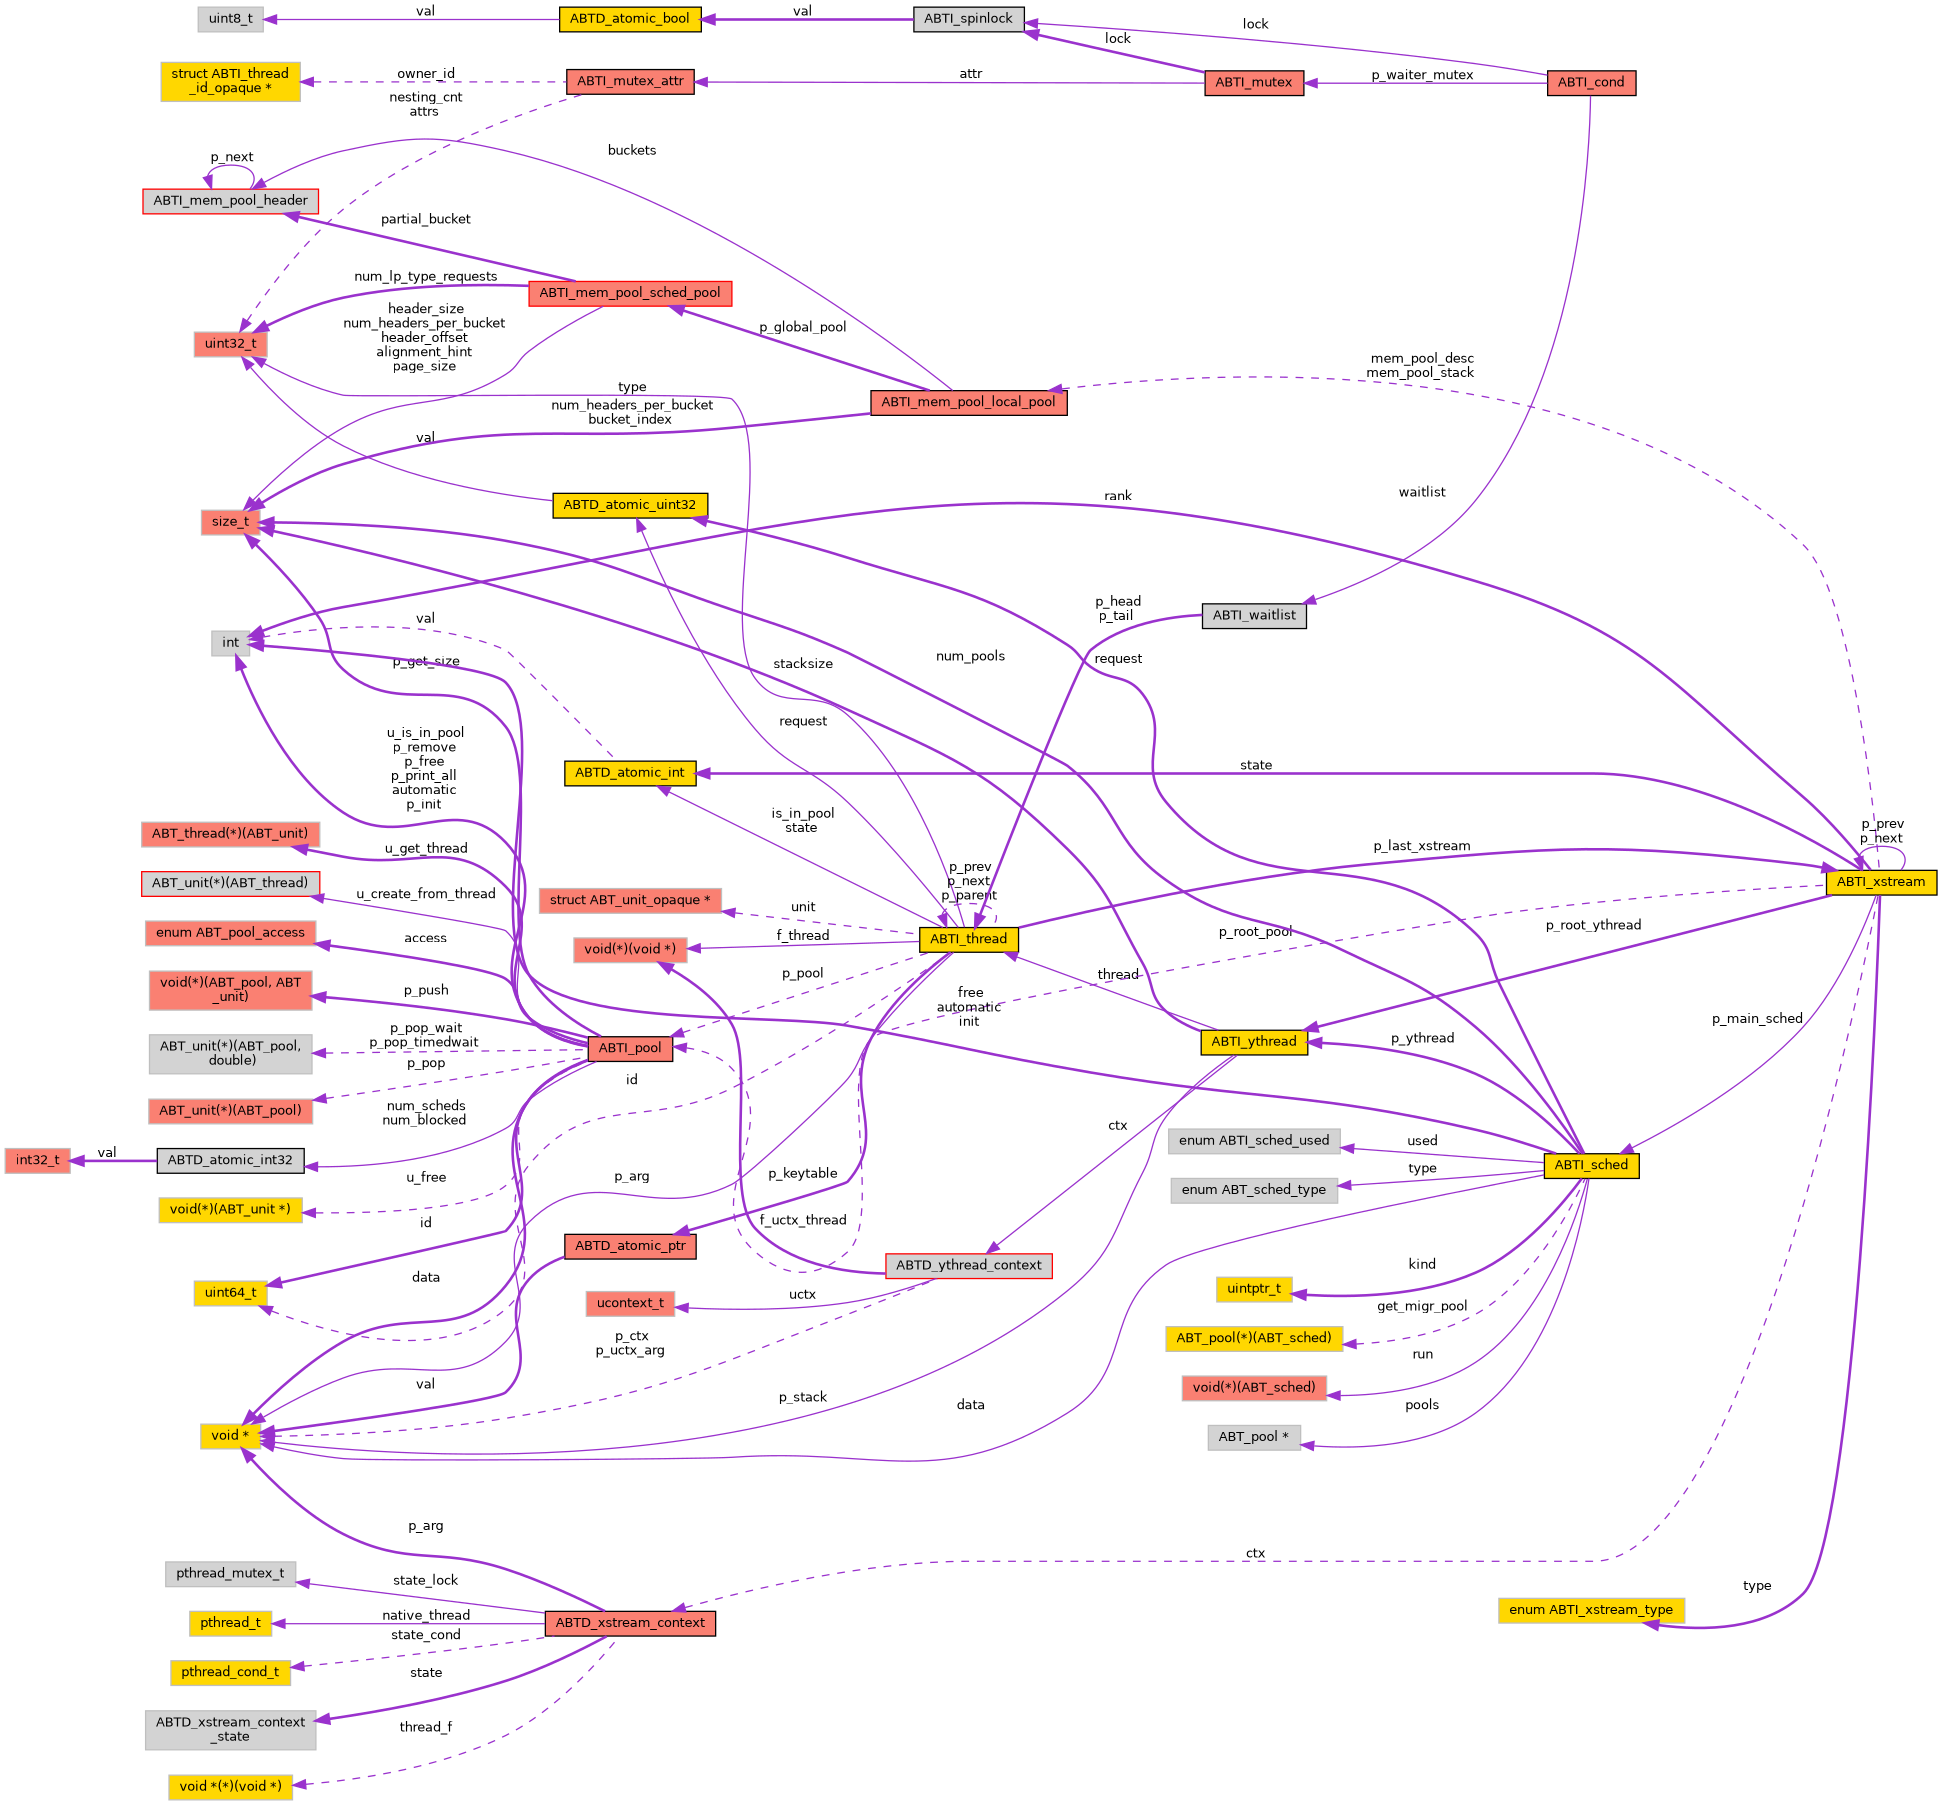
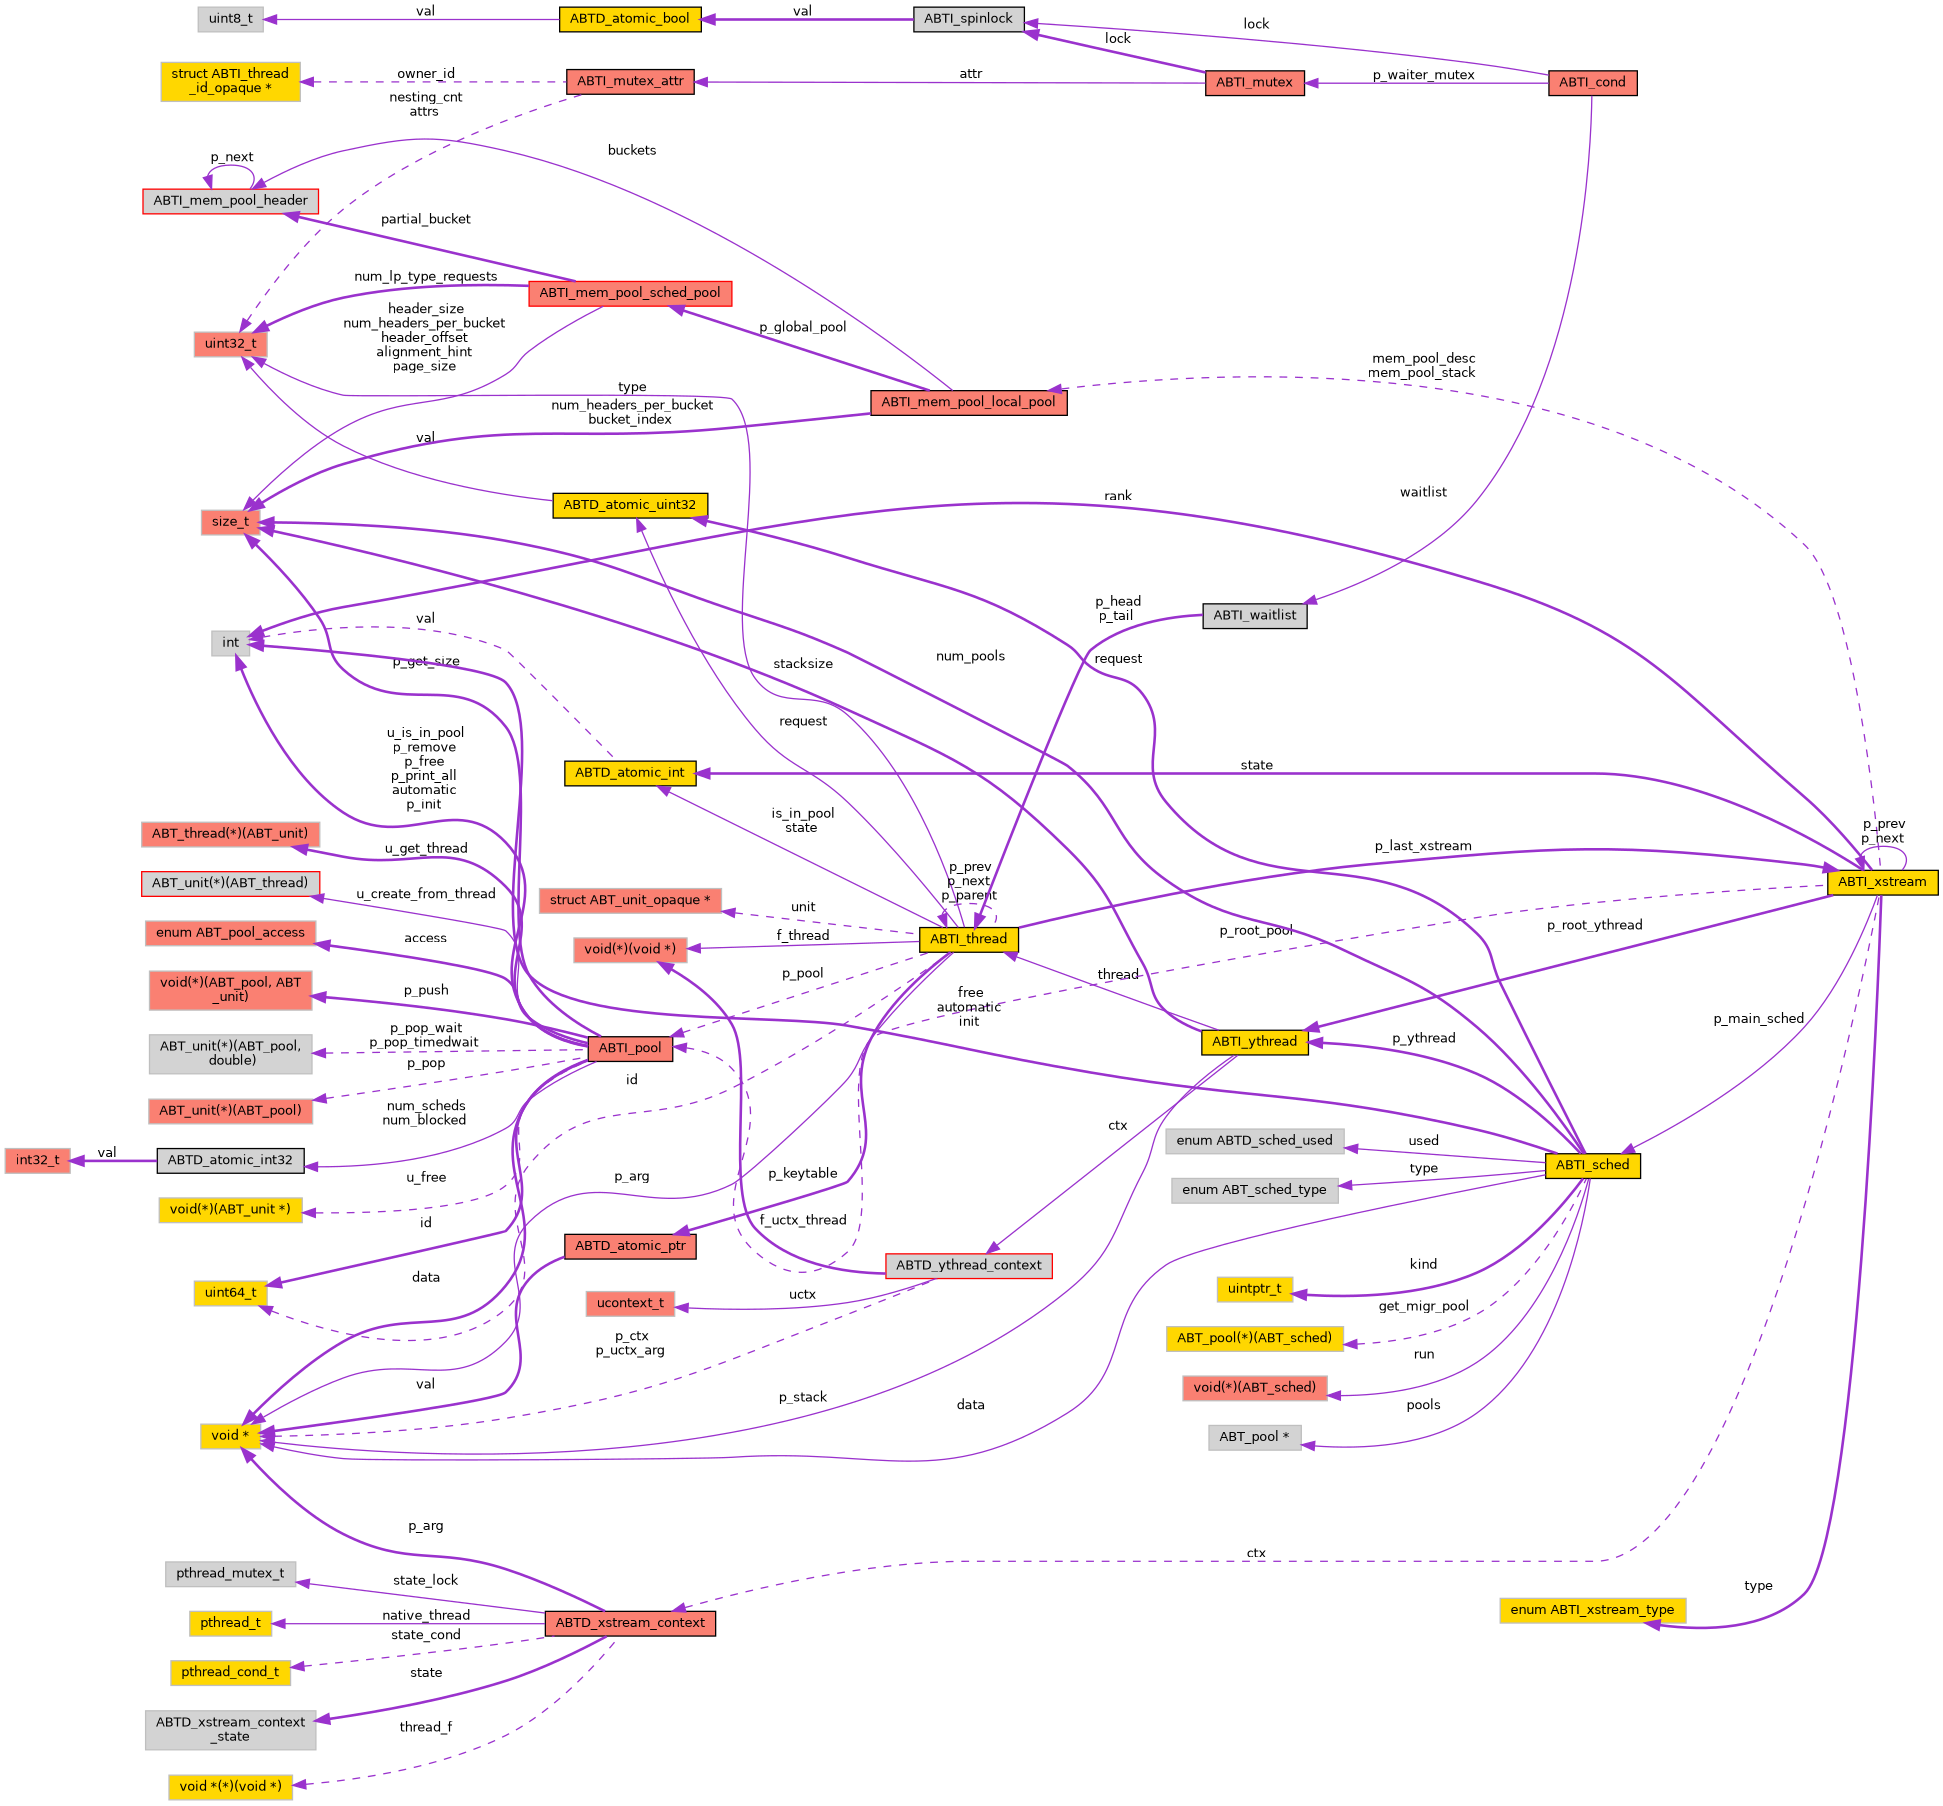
(1254, 1141) -> (1255, 1141)
